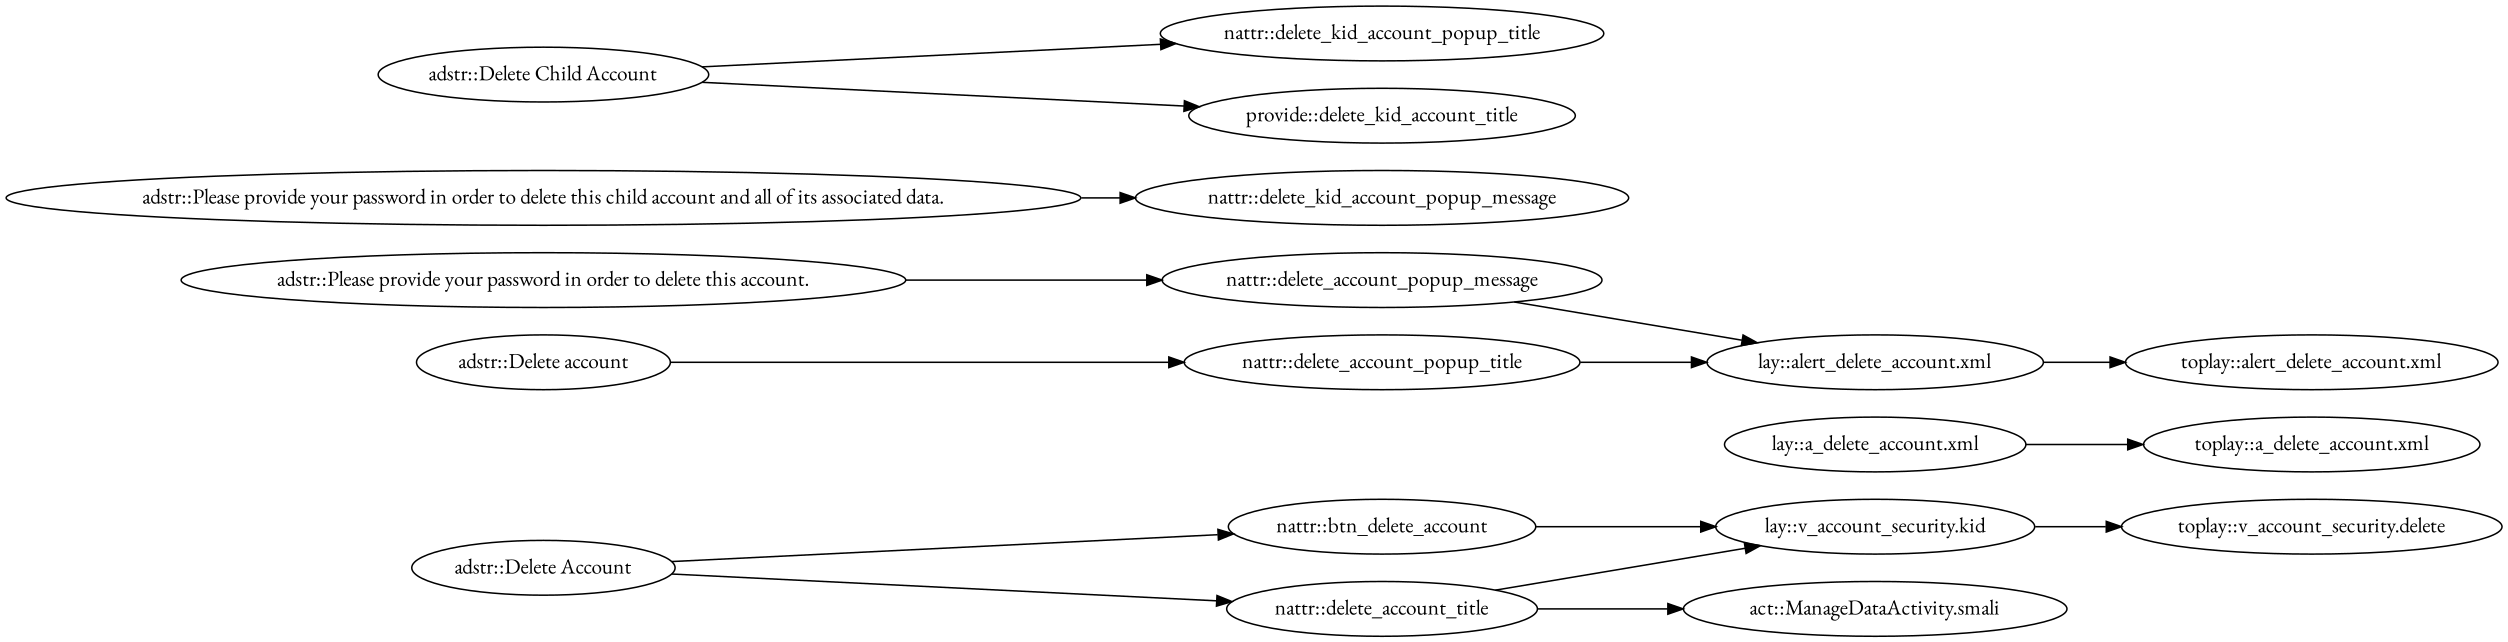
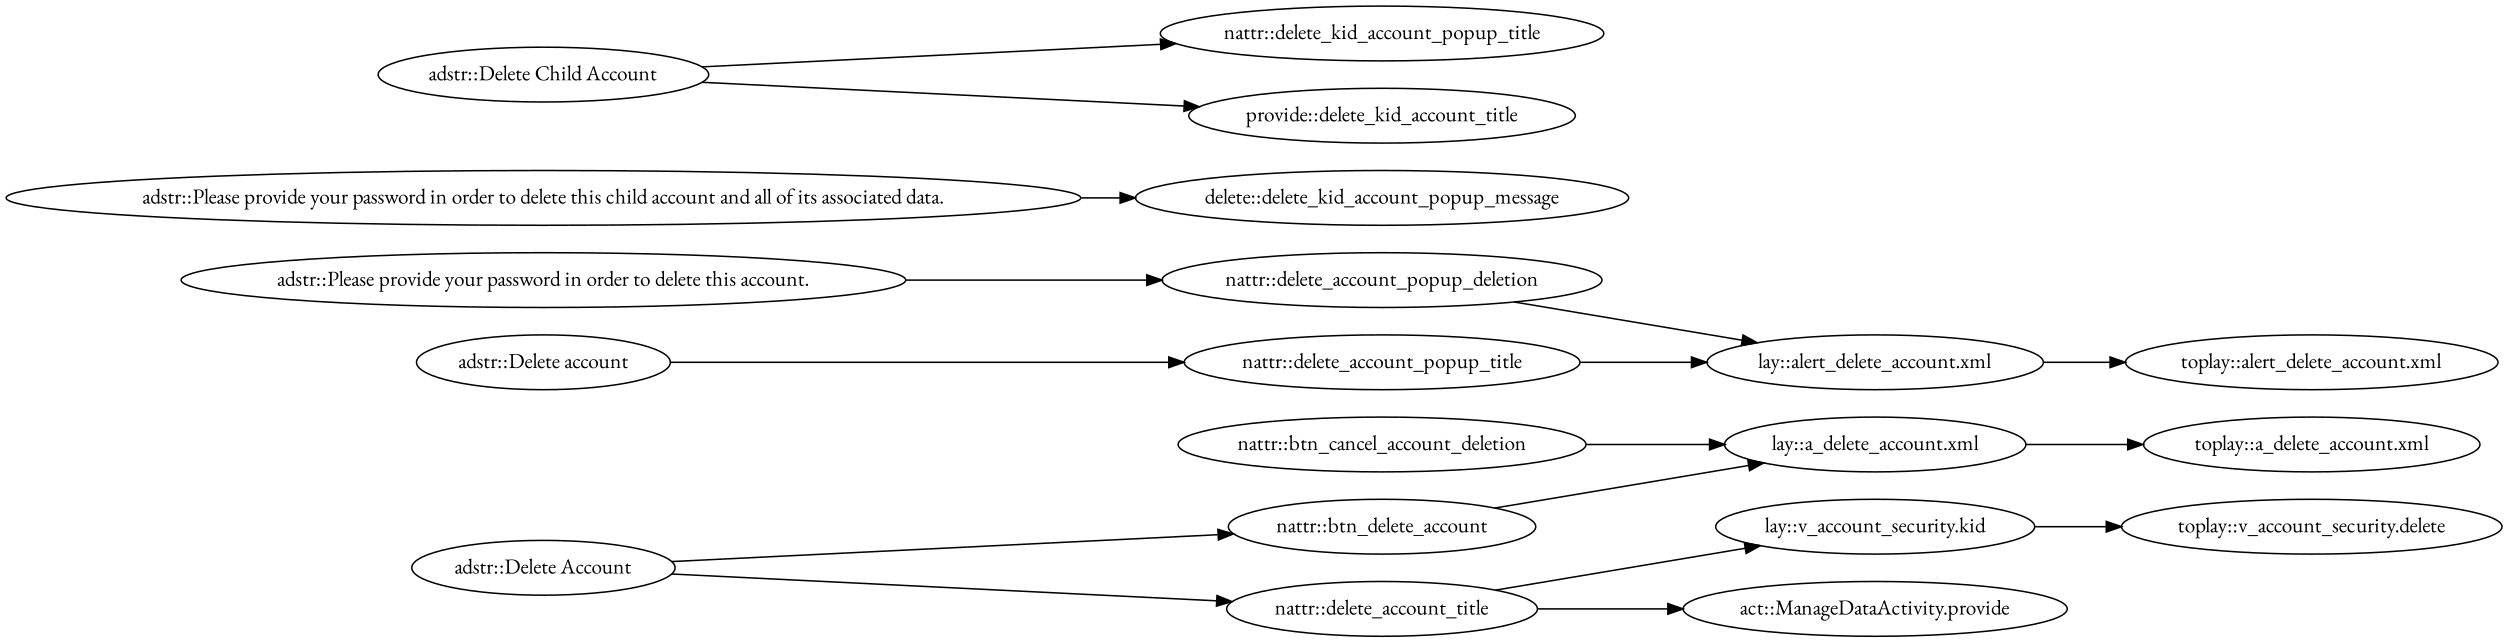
(1382, 198) -> (1382, 198)
(1382, 280) -> (1382, 280)
none -> (1382, 444)
(1618, 527) -> (1622, 487)
(1875, 609) -> (1875, 609)
